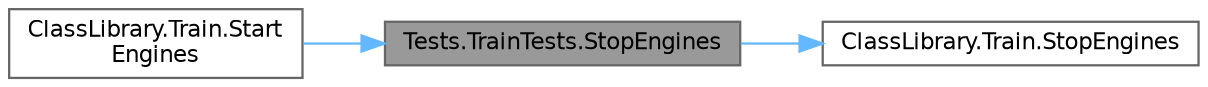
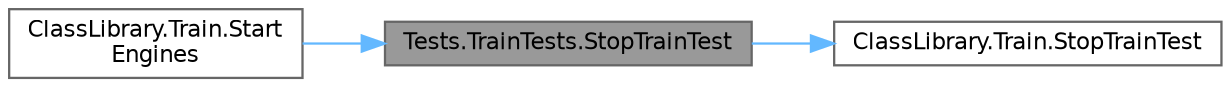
(563, 44) -> (568, 44)
(1011, 44) -> (1028, 44)
